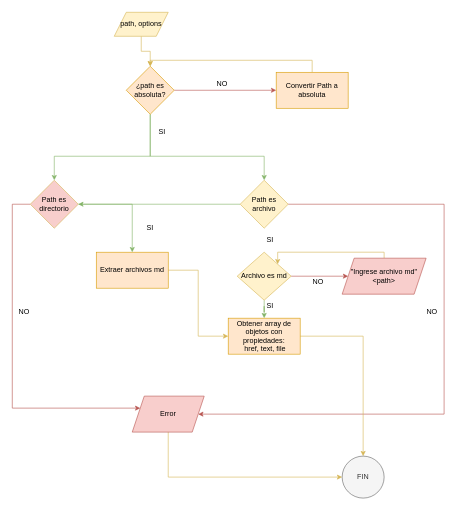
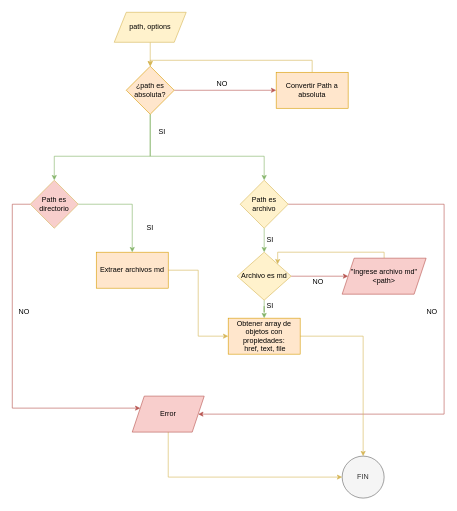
(141, 24) -> (150, 27)
(187, 204) -> (264, 246)
